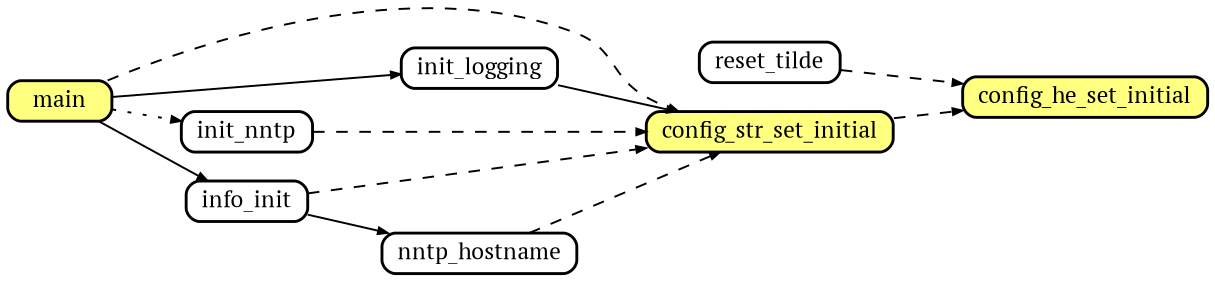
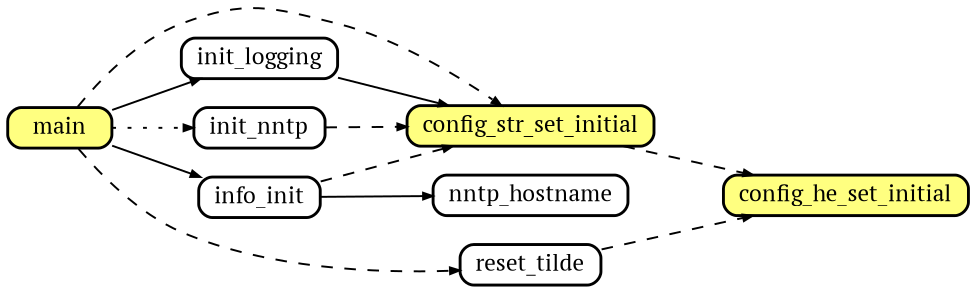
(620, 195) -> none
none -> (248, 254)
